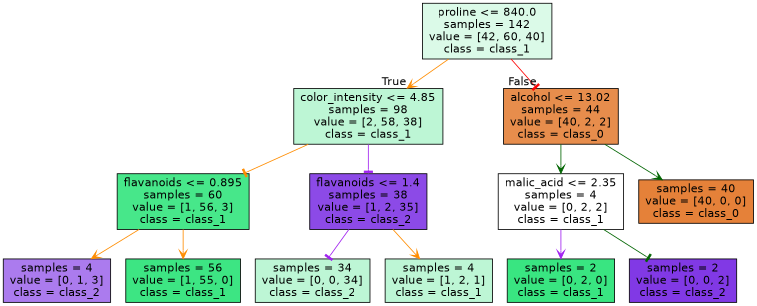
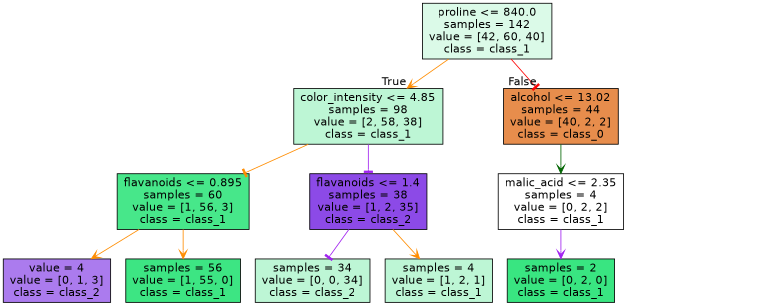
(696, 202) -> none
(57, 281) -> (57, 281)
(683, 281) -> none
